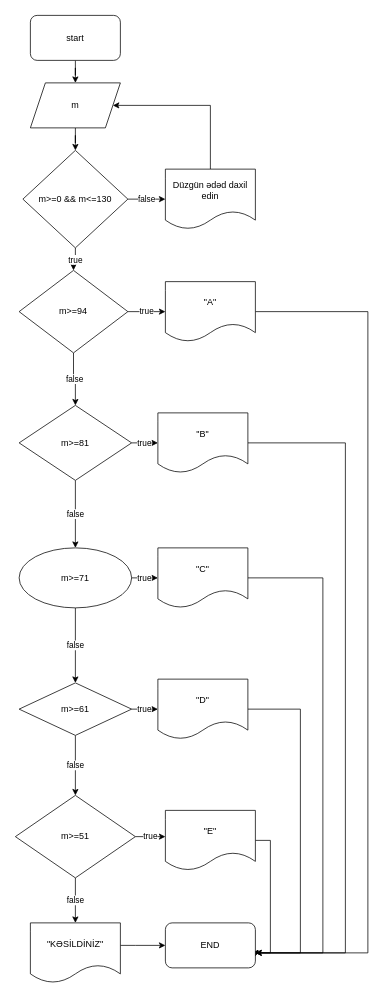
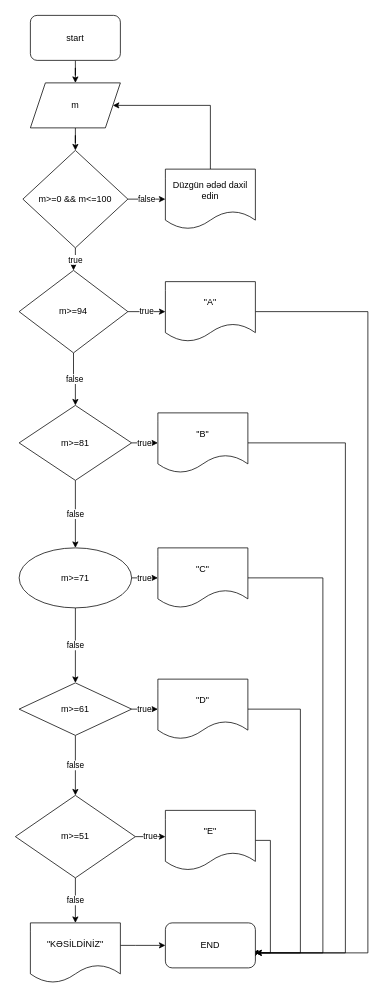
(75, 199) -> (75, 199)
